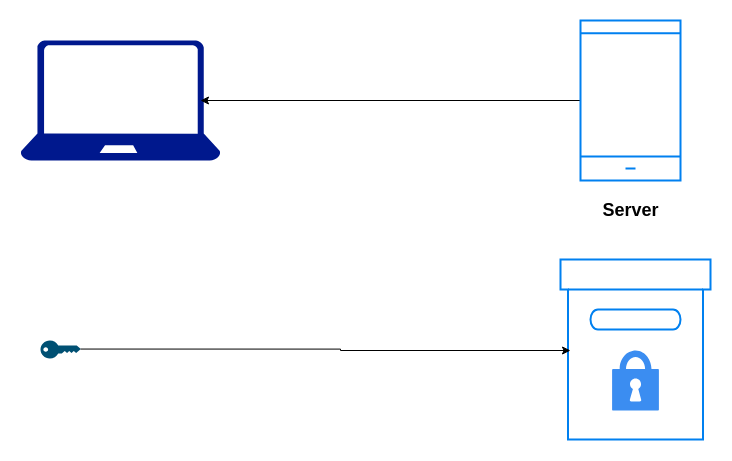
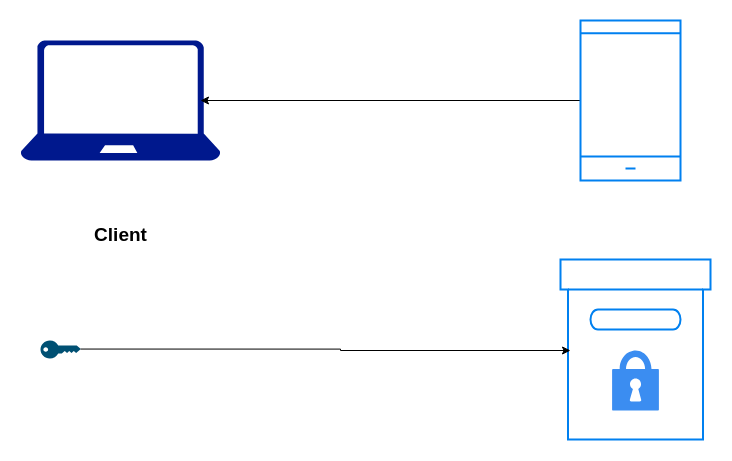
(631, 211) -> none
none -> (121, 236)
